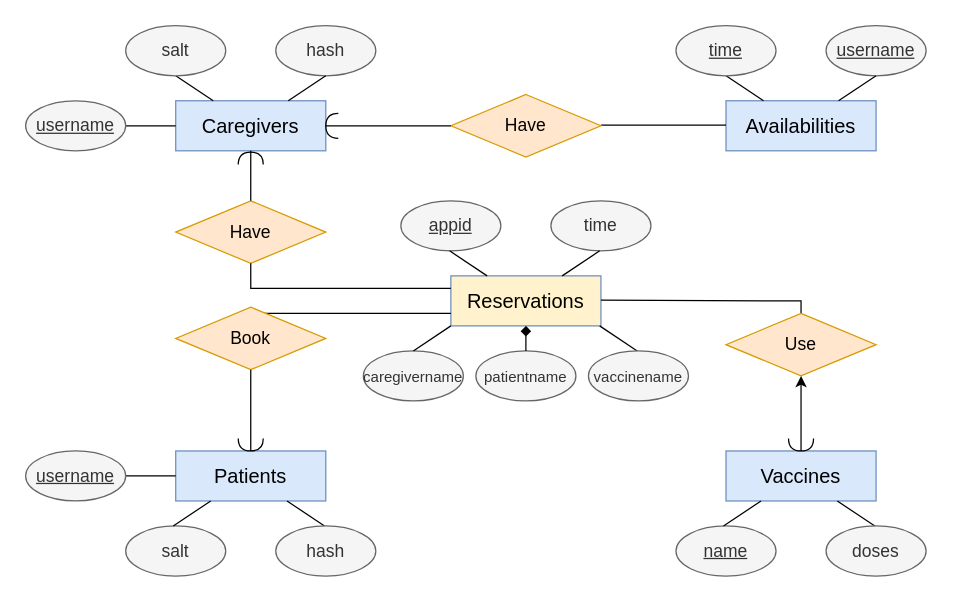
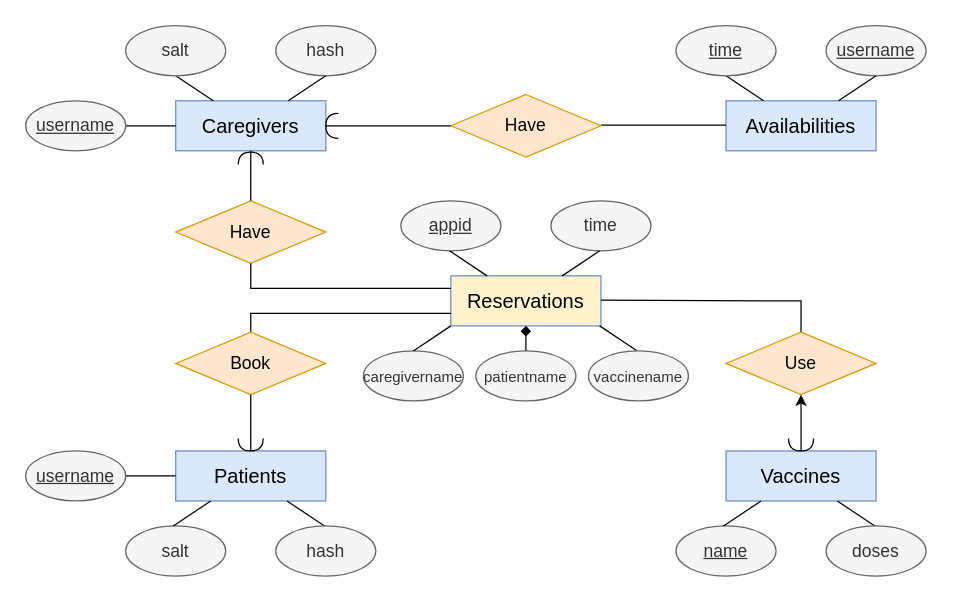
(251, 338) -> (251, 363)
(801, 344) -> (801, 363)
